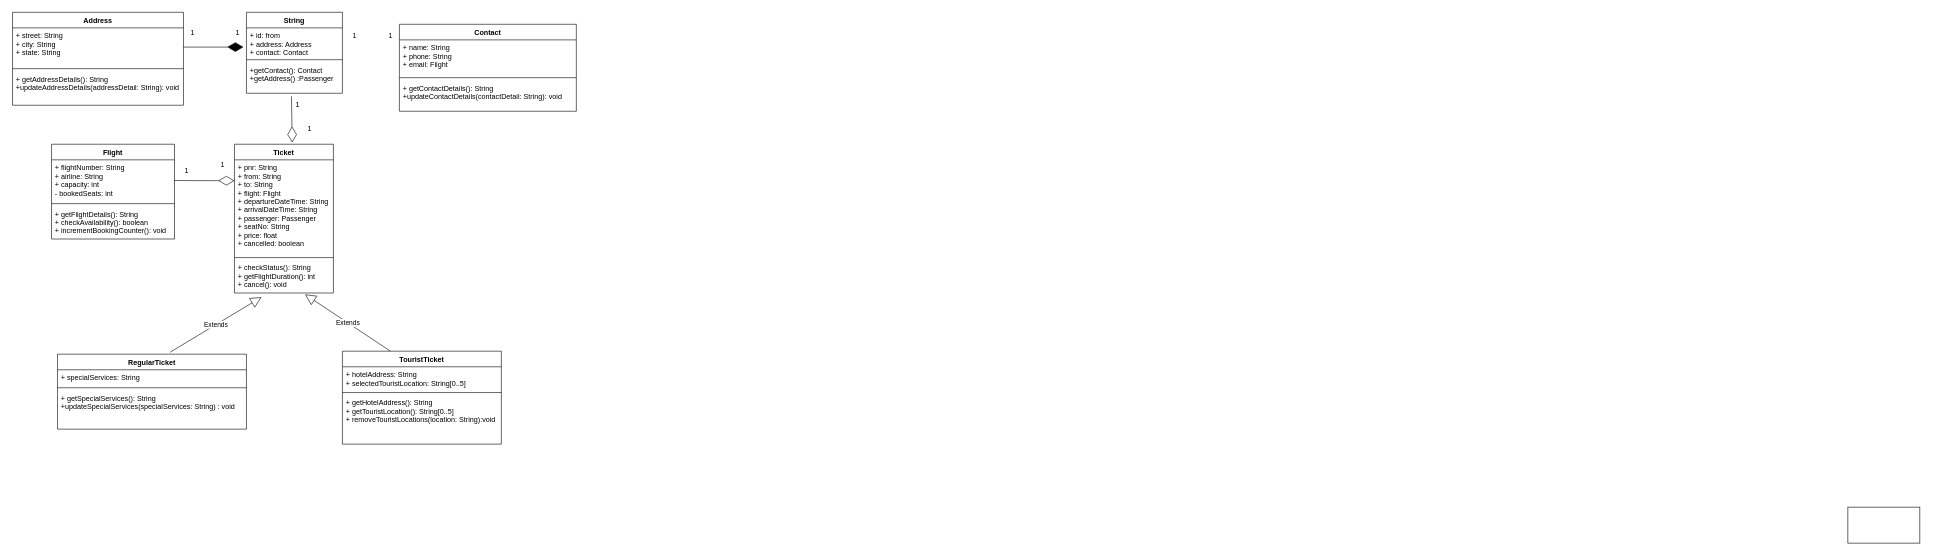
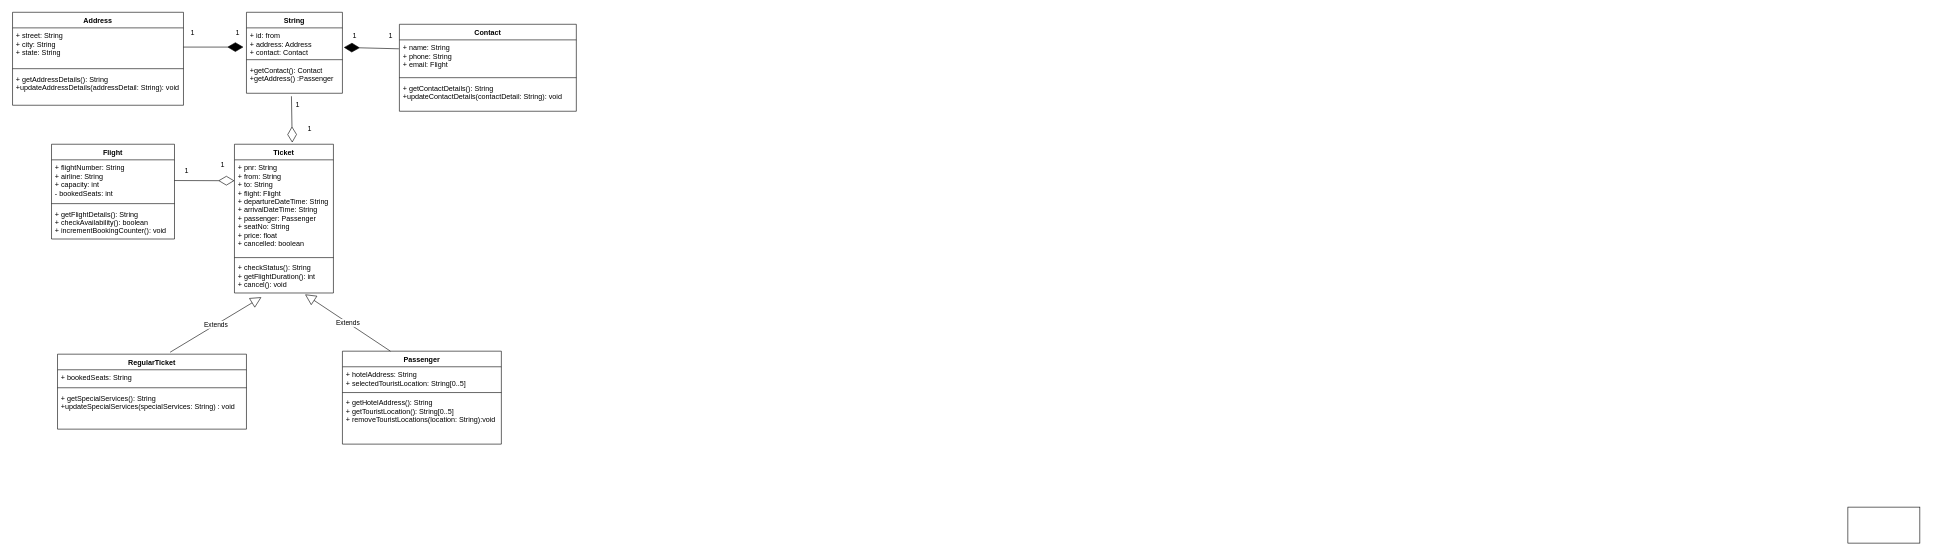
none -> (388, 49)
(422, 359) -> (422, 359)
(104, 378) -> (99, 378)
